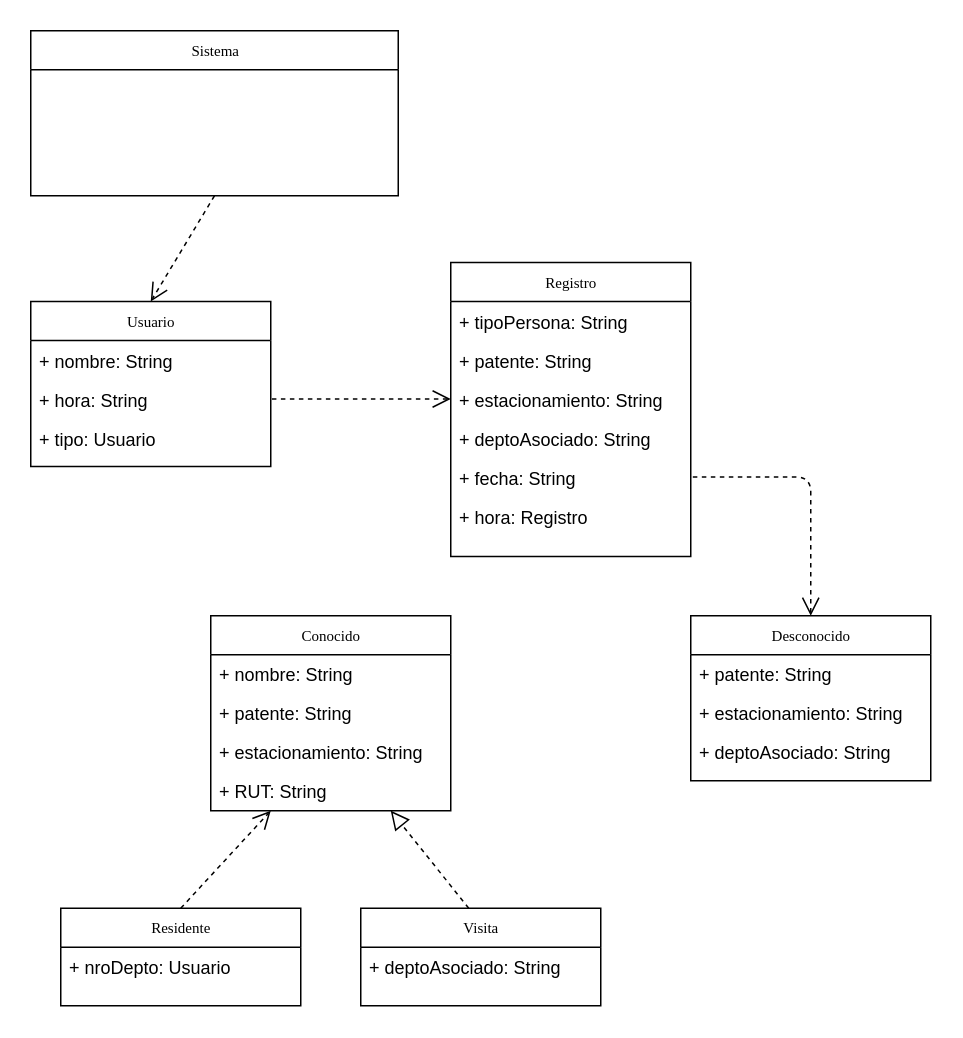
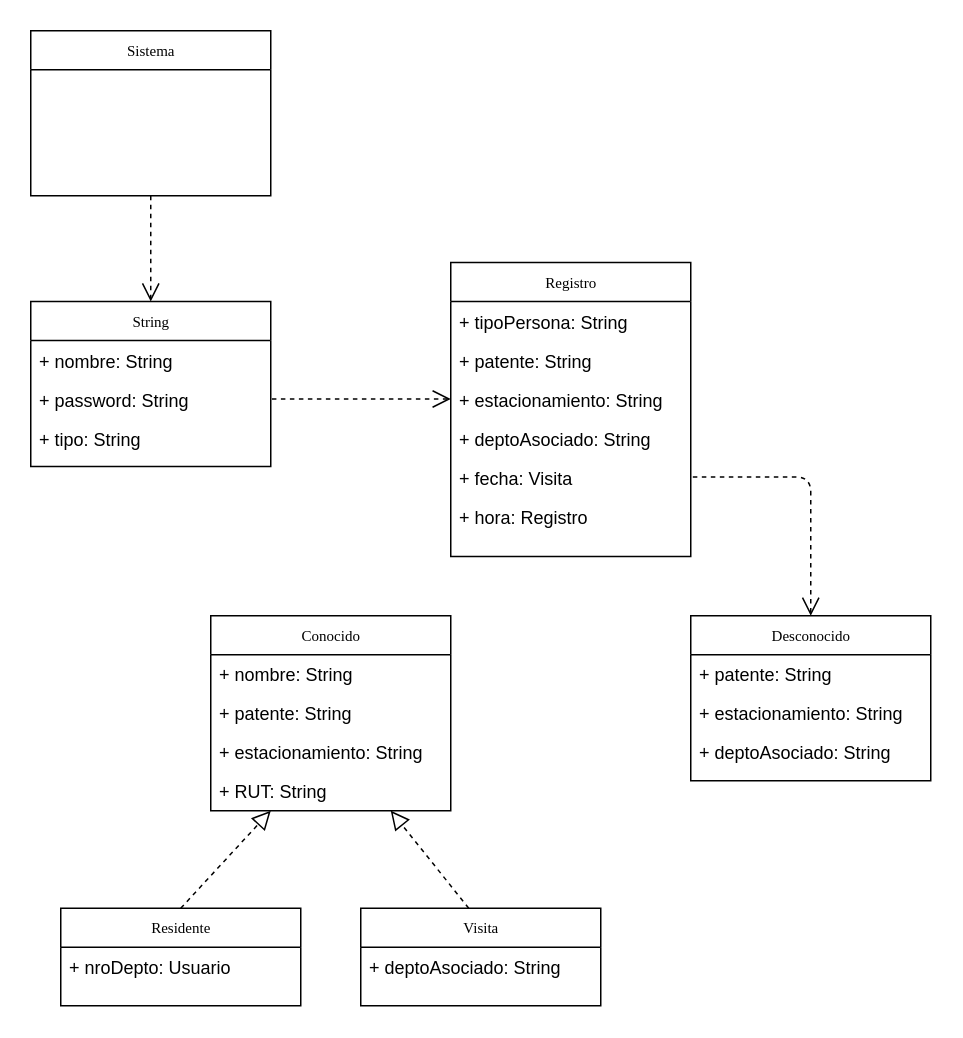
(215, 113) -> (151, 113)
(152, 322) -> (152, 322)
(101, 402) -> (121, 402)
(104, 441) -> (99, 441)
(526, 480) -> (524, 480)
(262, 820) -> (257, 826)
